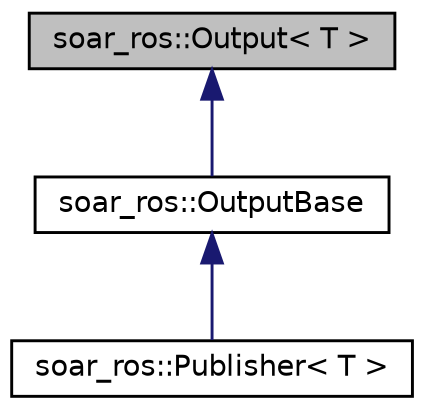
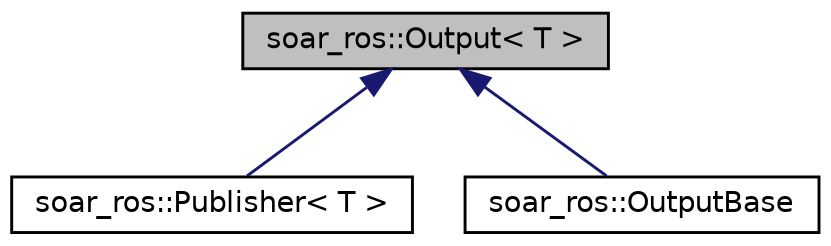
(212, 302) -> (307, 132)
